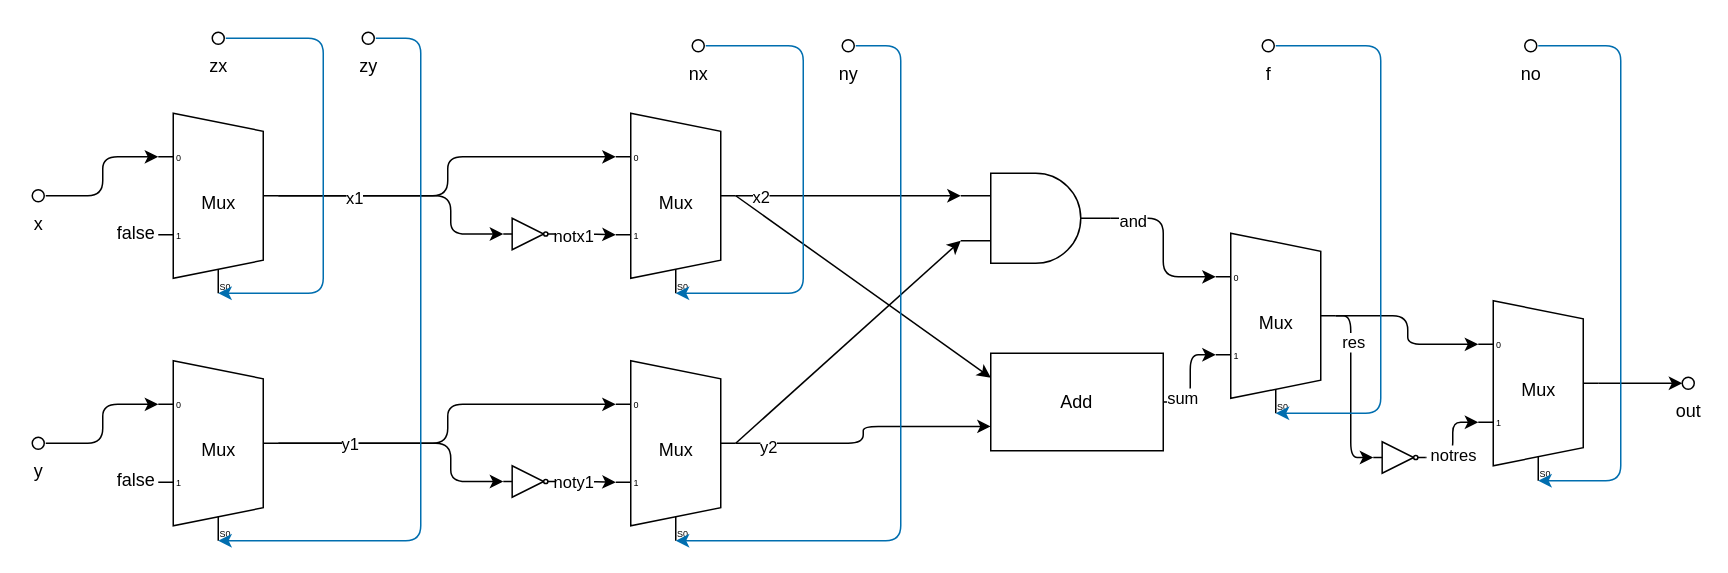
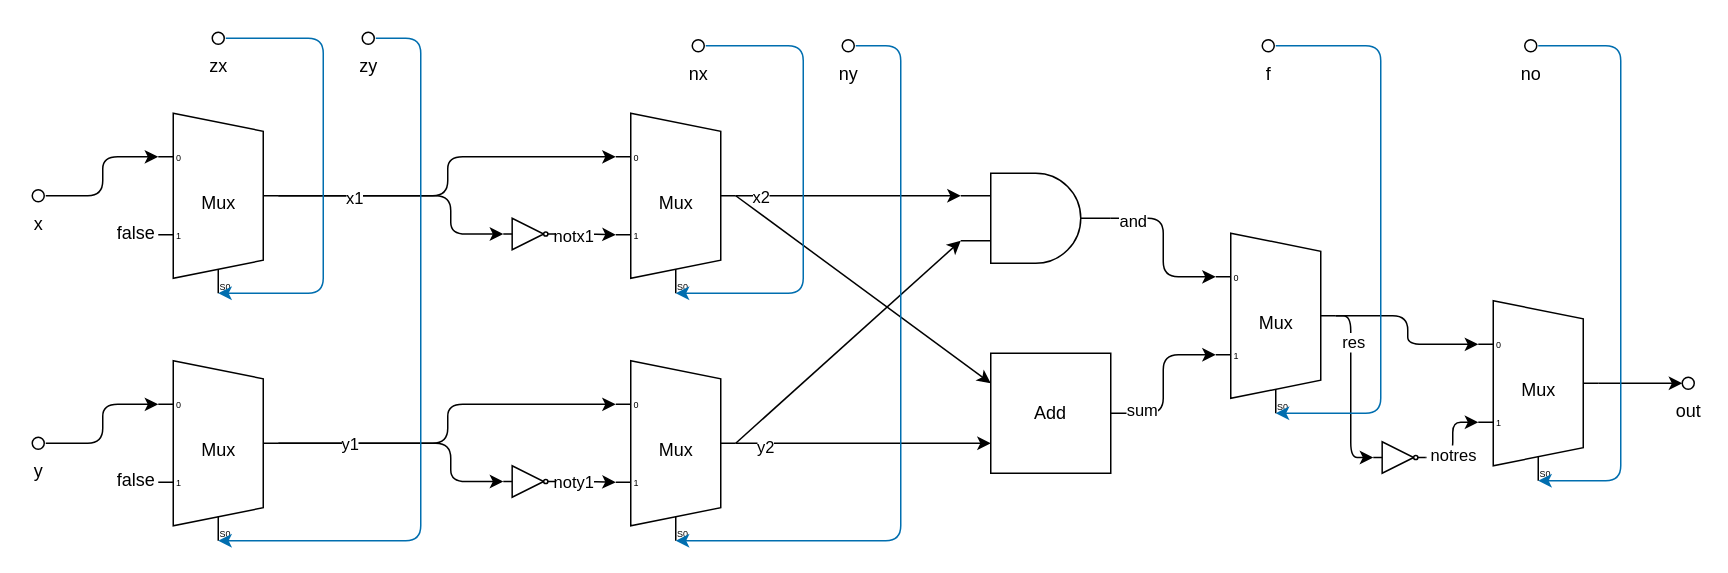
(1077, 402) -> (1051, 413)
